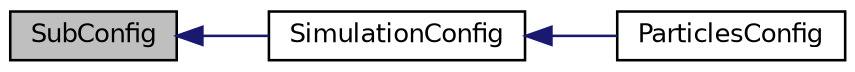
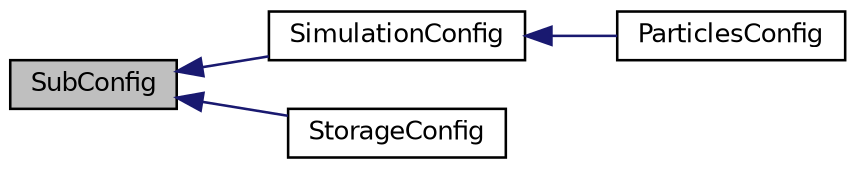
none -> (397, 133)
